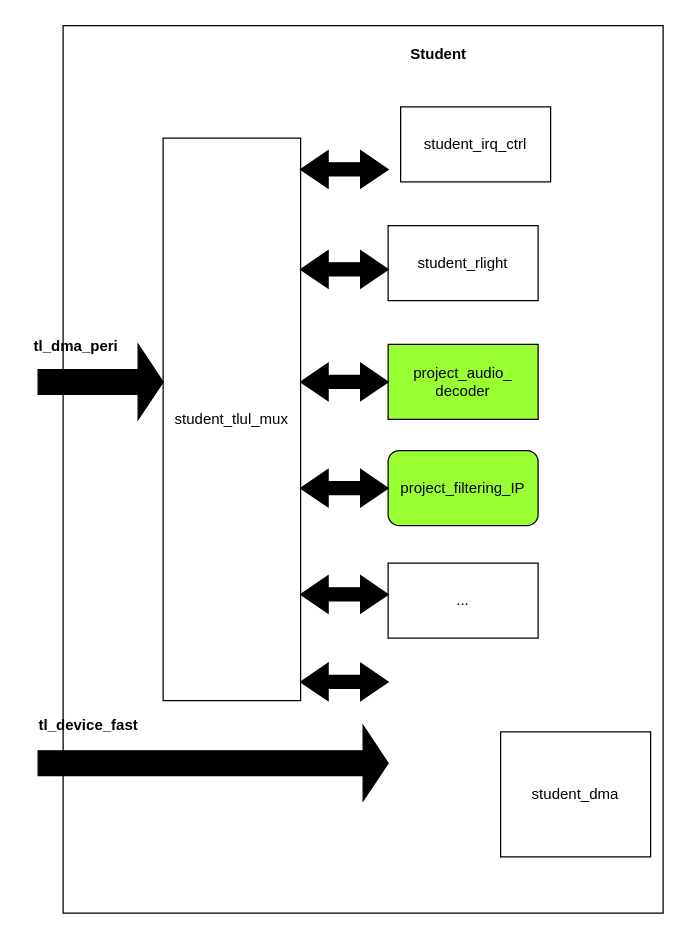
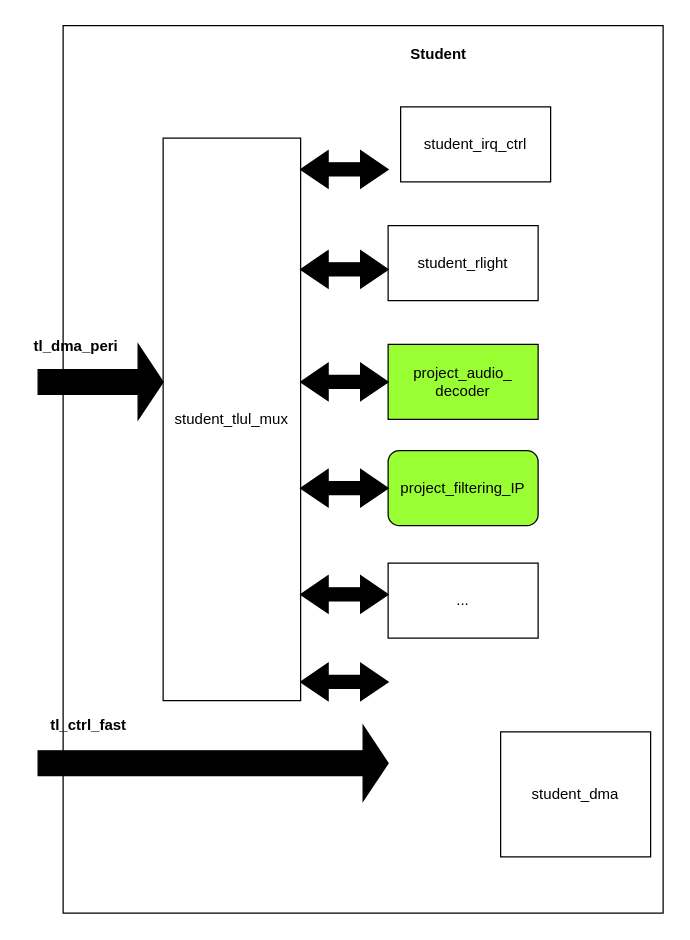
(89, 726) -> (89, 726)
